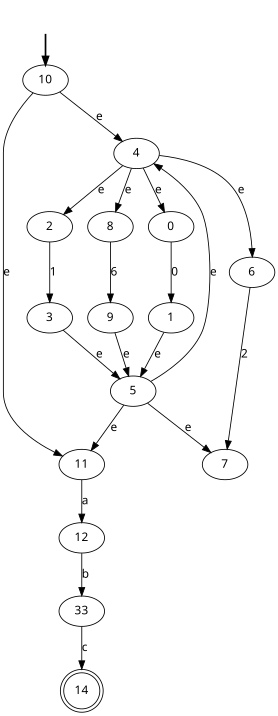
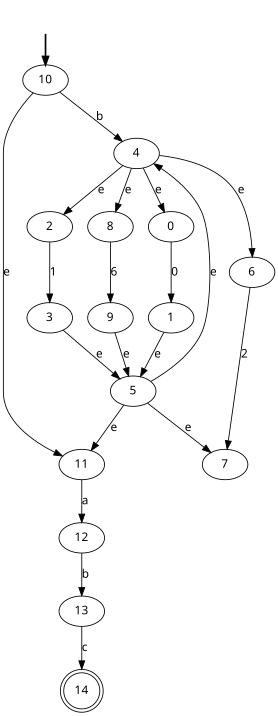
(100, 117) -> (100, 117)
(82, 611) -> (82, 611)
